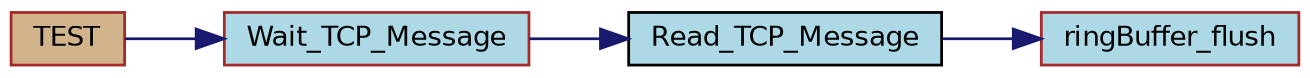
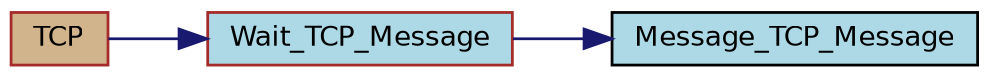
(68, 39) -> (60, 39)
(785, 39) -> (795, 39)
(1170, 39) -> none
